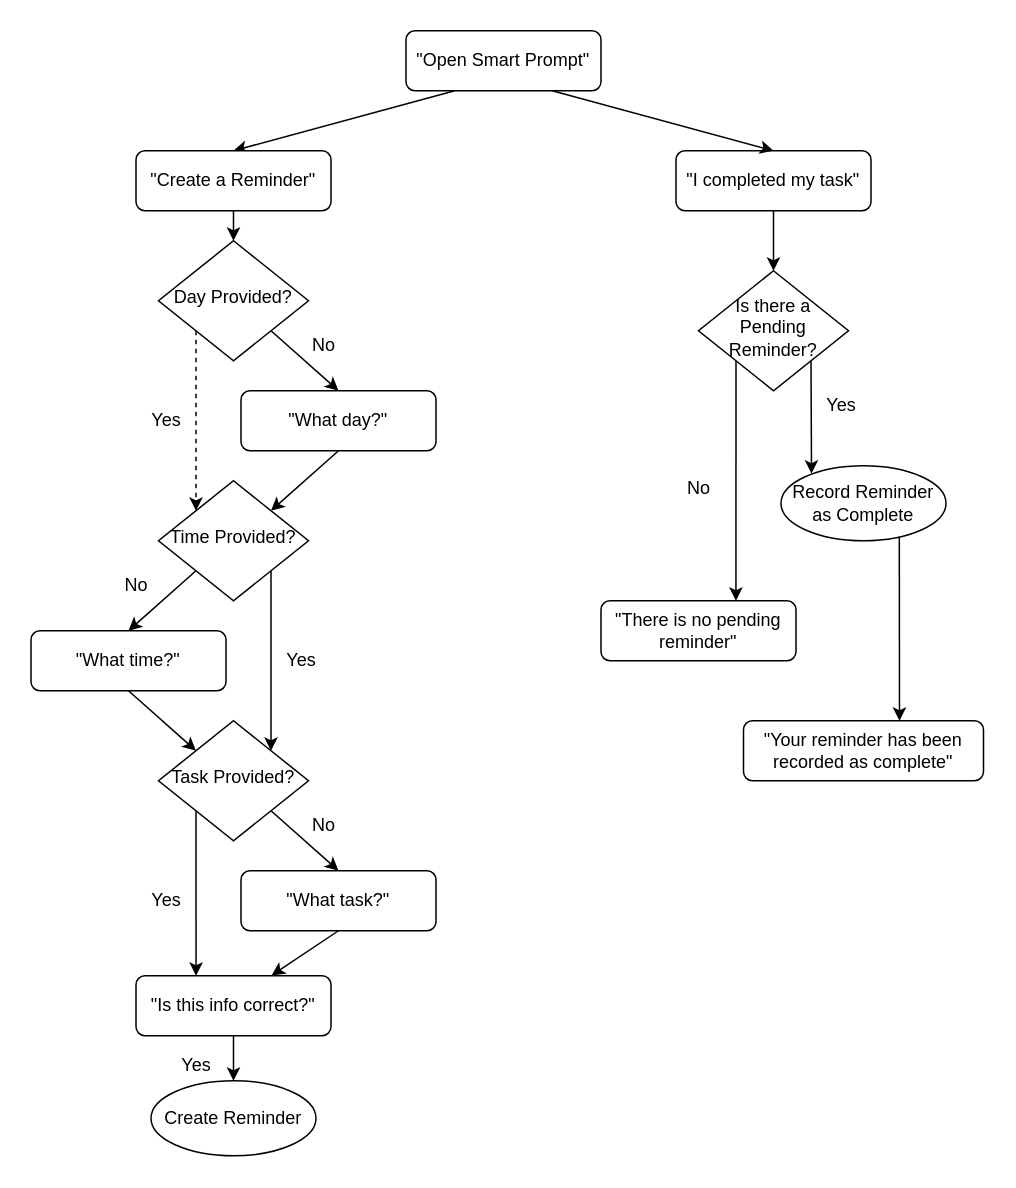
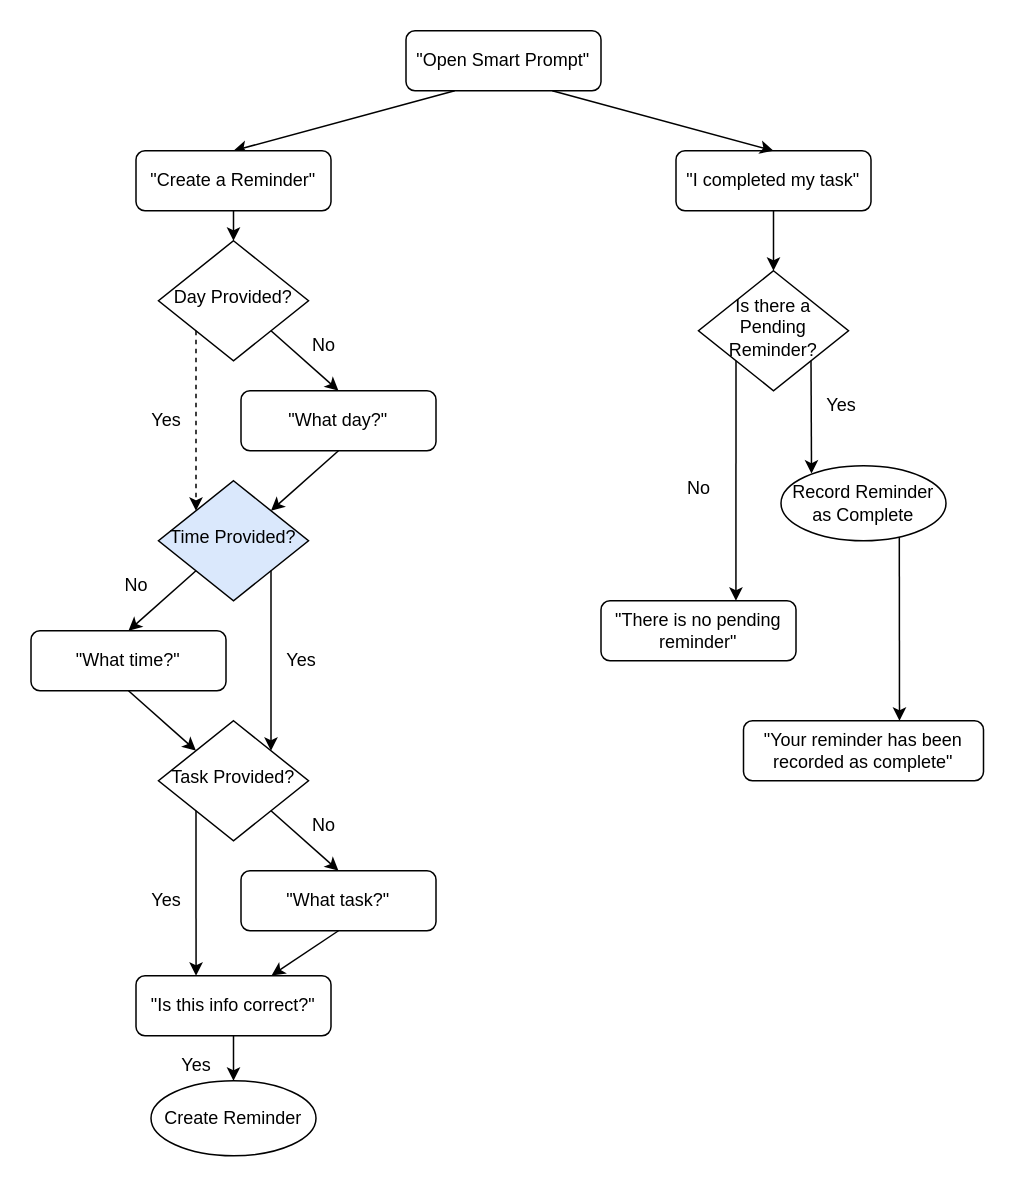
(233, 541) -> (233, 541)
